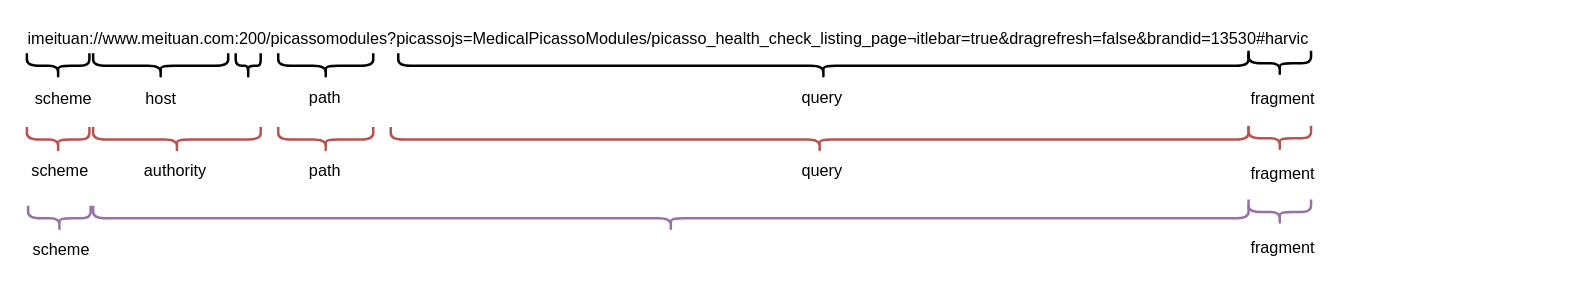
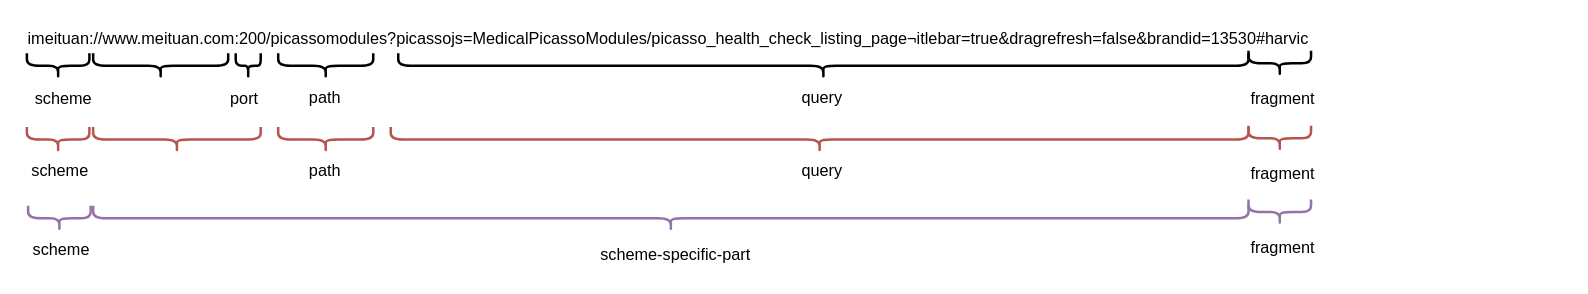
(161, 98) -> none
none -> (253, 98)
(186, 171) -> none
none -> (686, 254)
